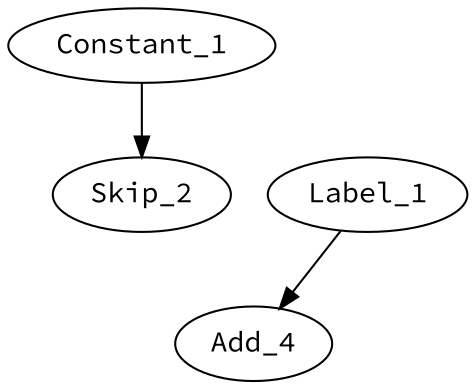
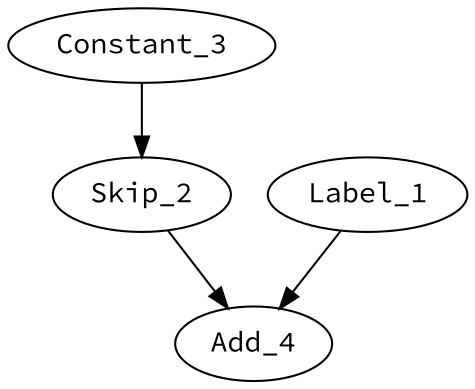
(142, 46) -> (142, 46)
none -> (191, 261)
